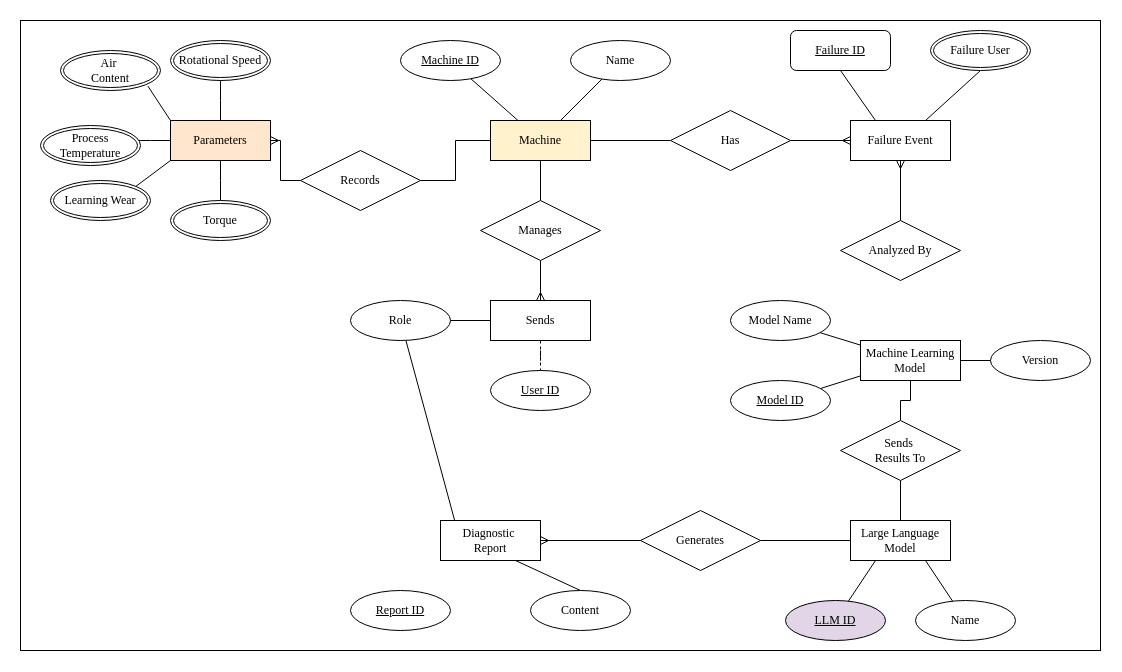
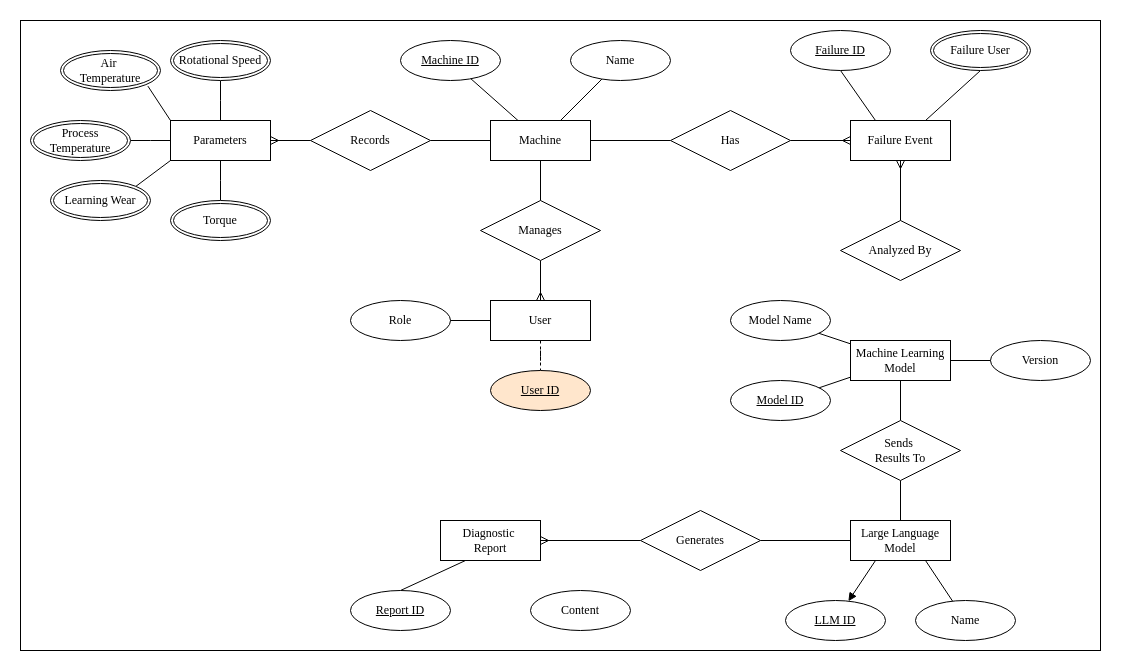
(841, 51) -> (841, 51)
(111, 71) -> (111, 71)
(221, 141) -> (221, 141)
(541, 141) -> (541, 141)
(91, 146) -> (81, 141)
(361, 181) -> (371, 141)
(541, 321) -> (541, 321)
(911, 361) -> (901, 361)
(541, 391) -> (541, 391)
(430, 431) -> (433, 576)
(548, 575) -> none
(851, 597) -> (853, 594)
(836, 621) -> (836, 621)
